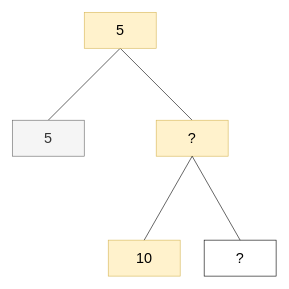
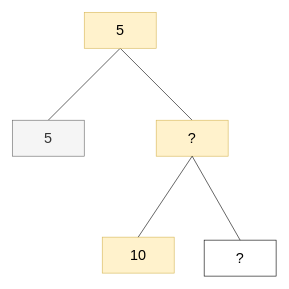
(144, 258) -> (138, 255)
